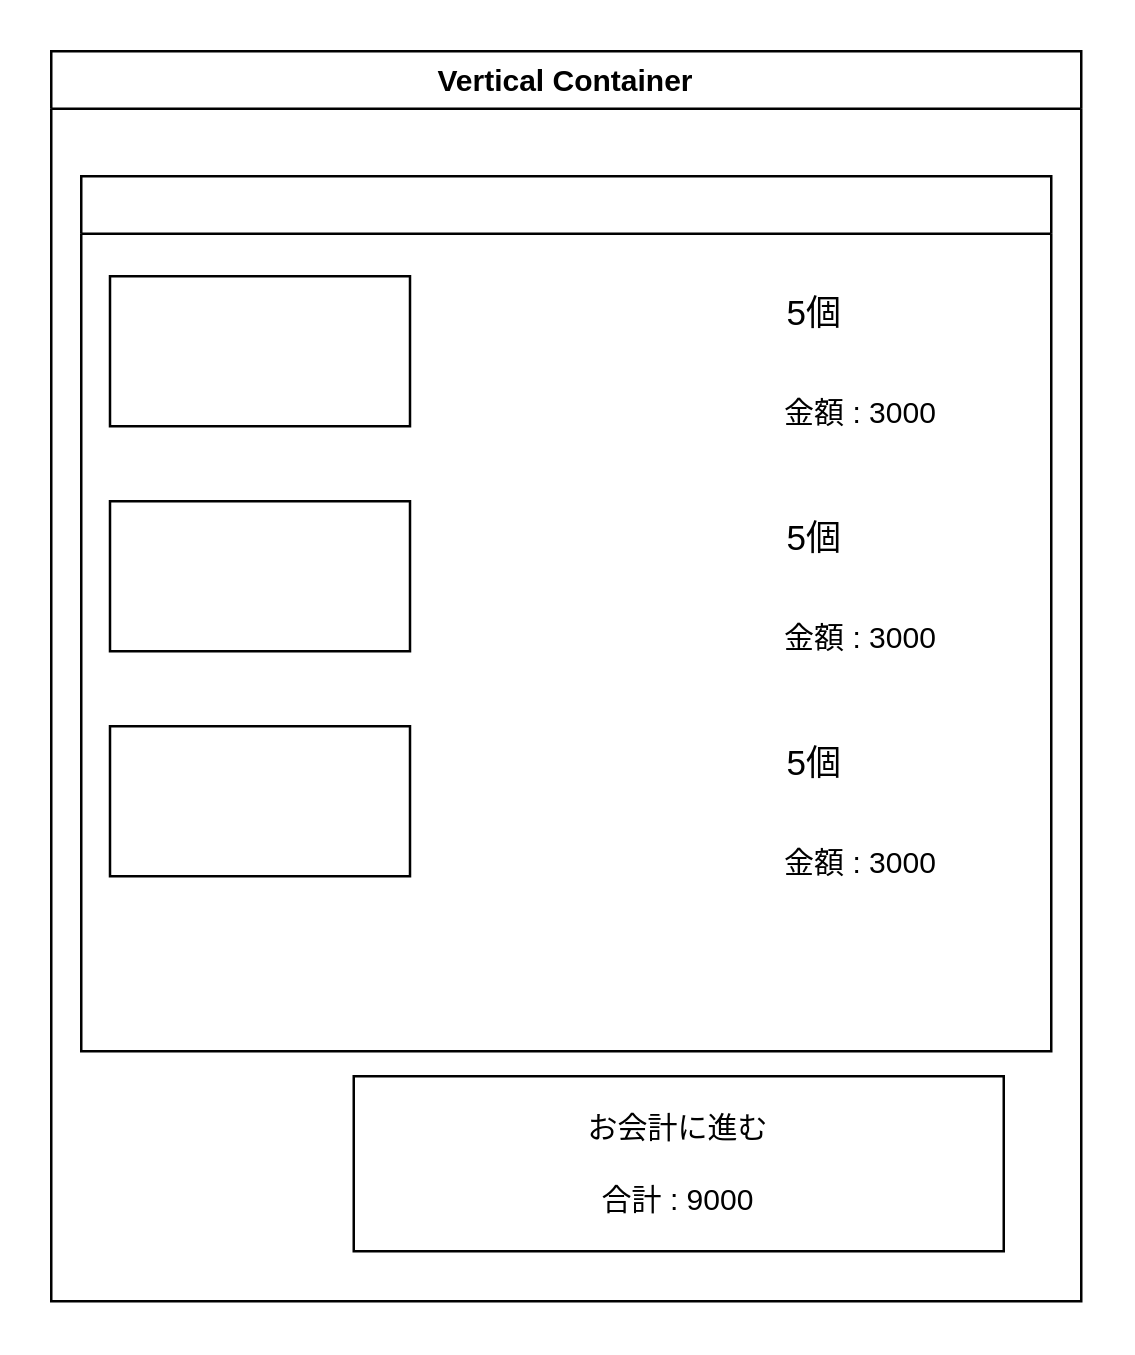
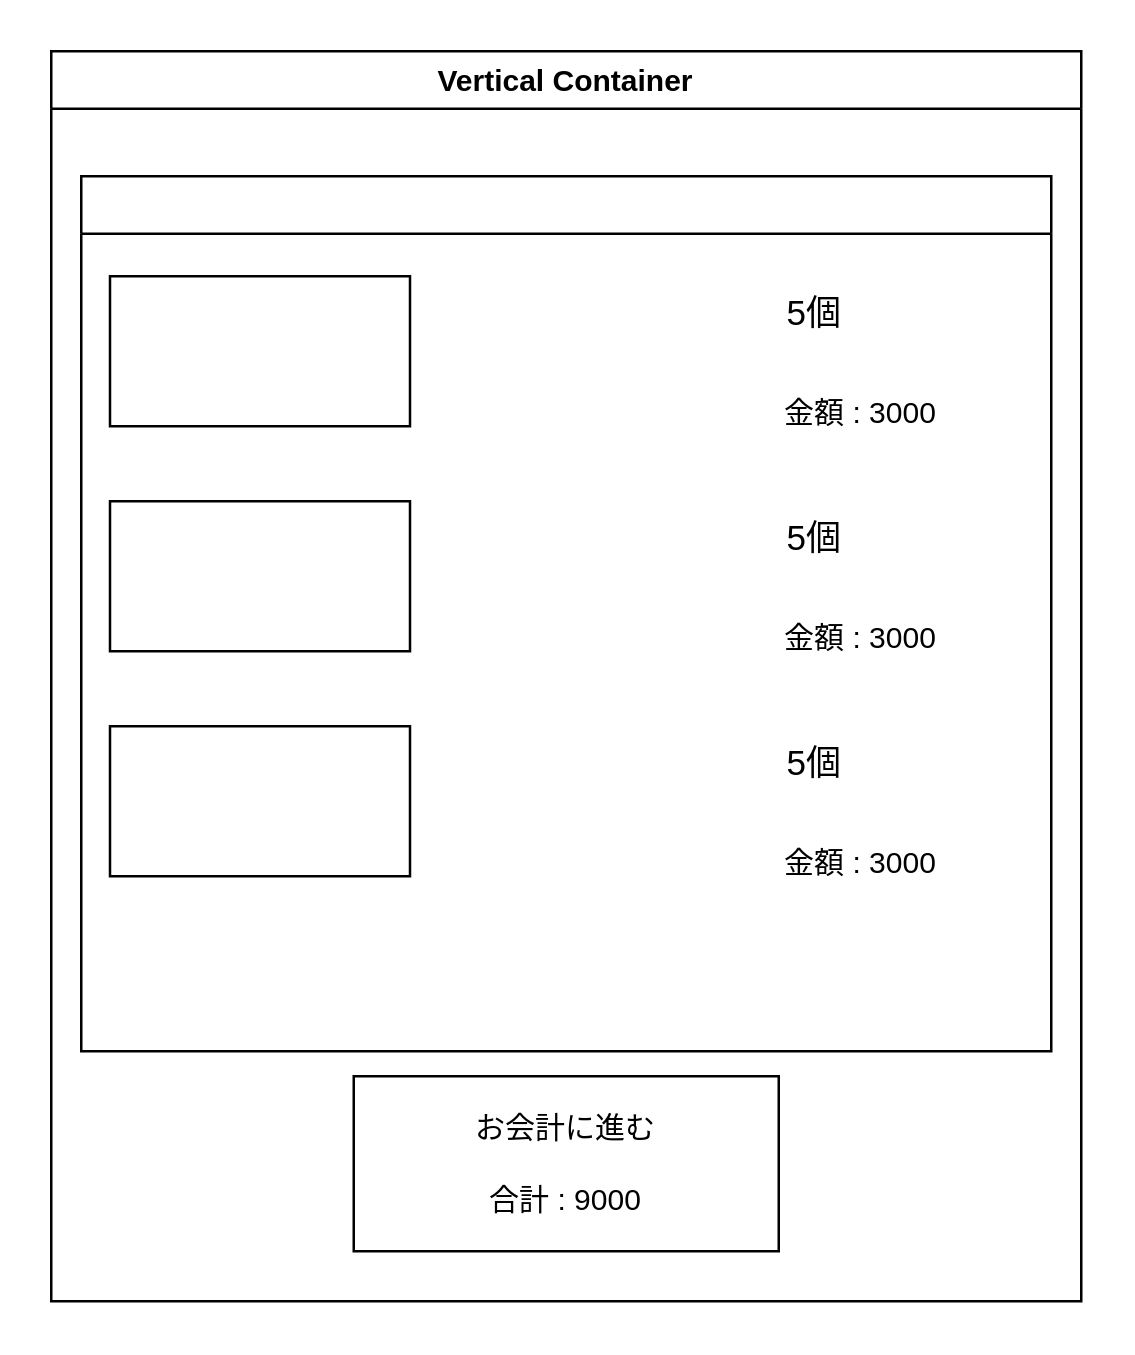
(679, 1164) -> (566, 1164)
